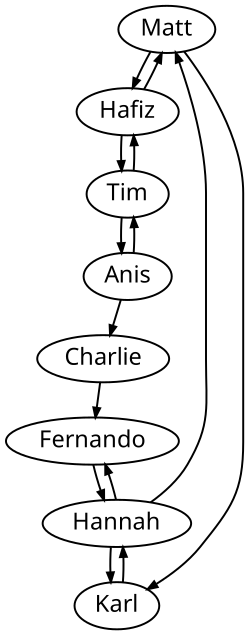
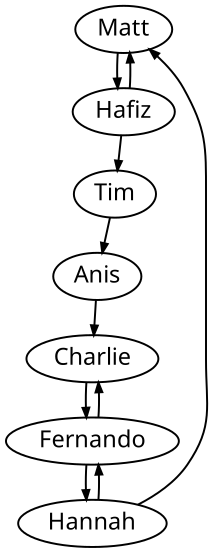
(134, 158) -> none
(134, 240) -> none
none -> (99, 405)
(117, 606) -> none
